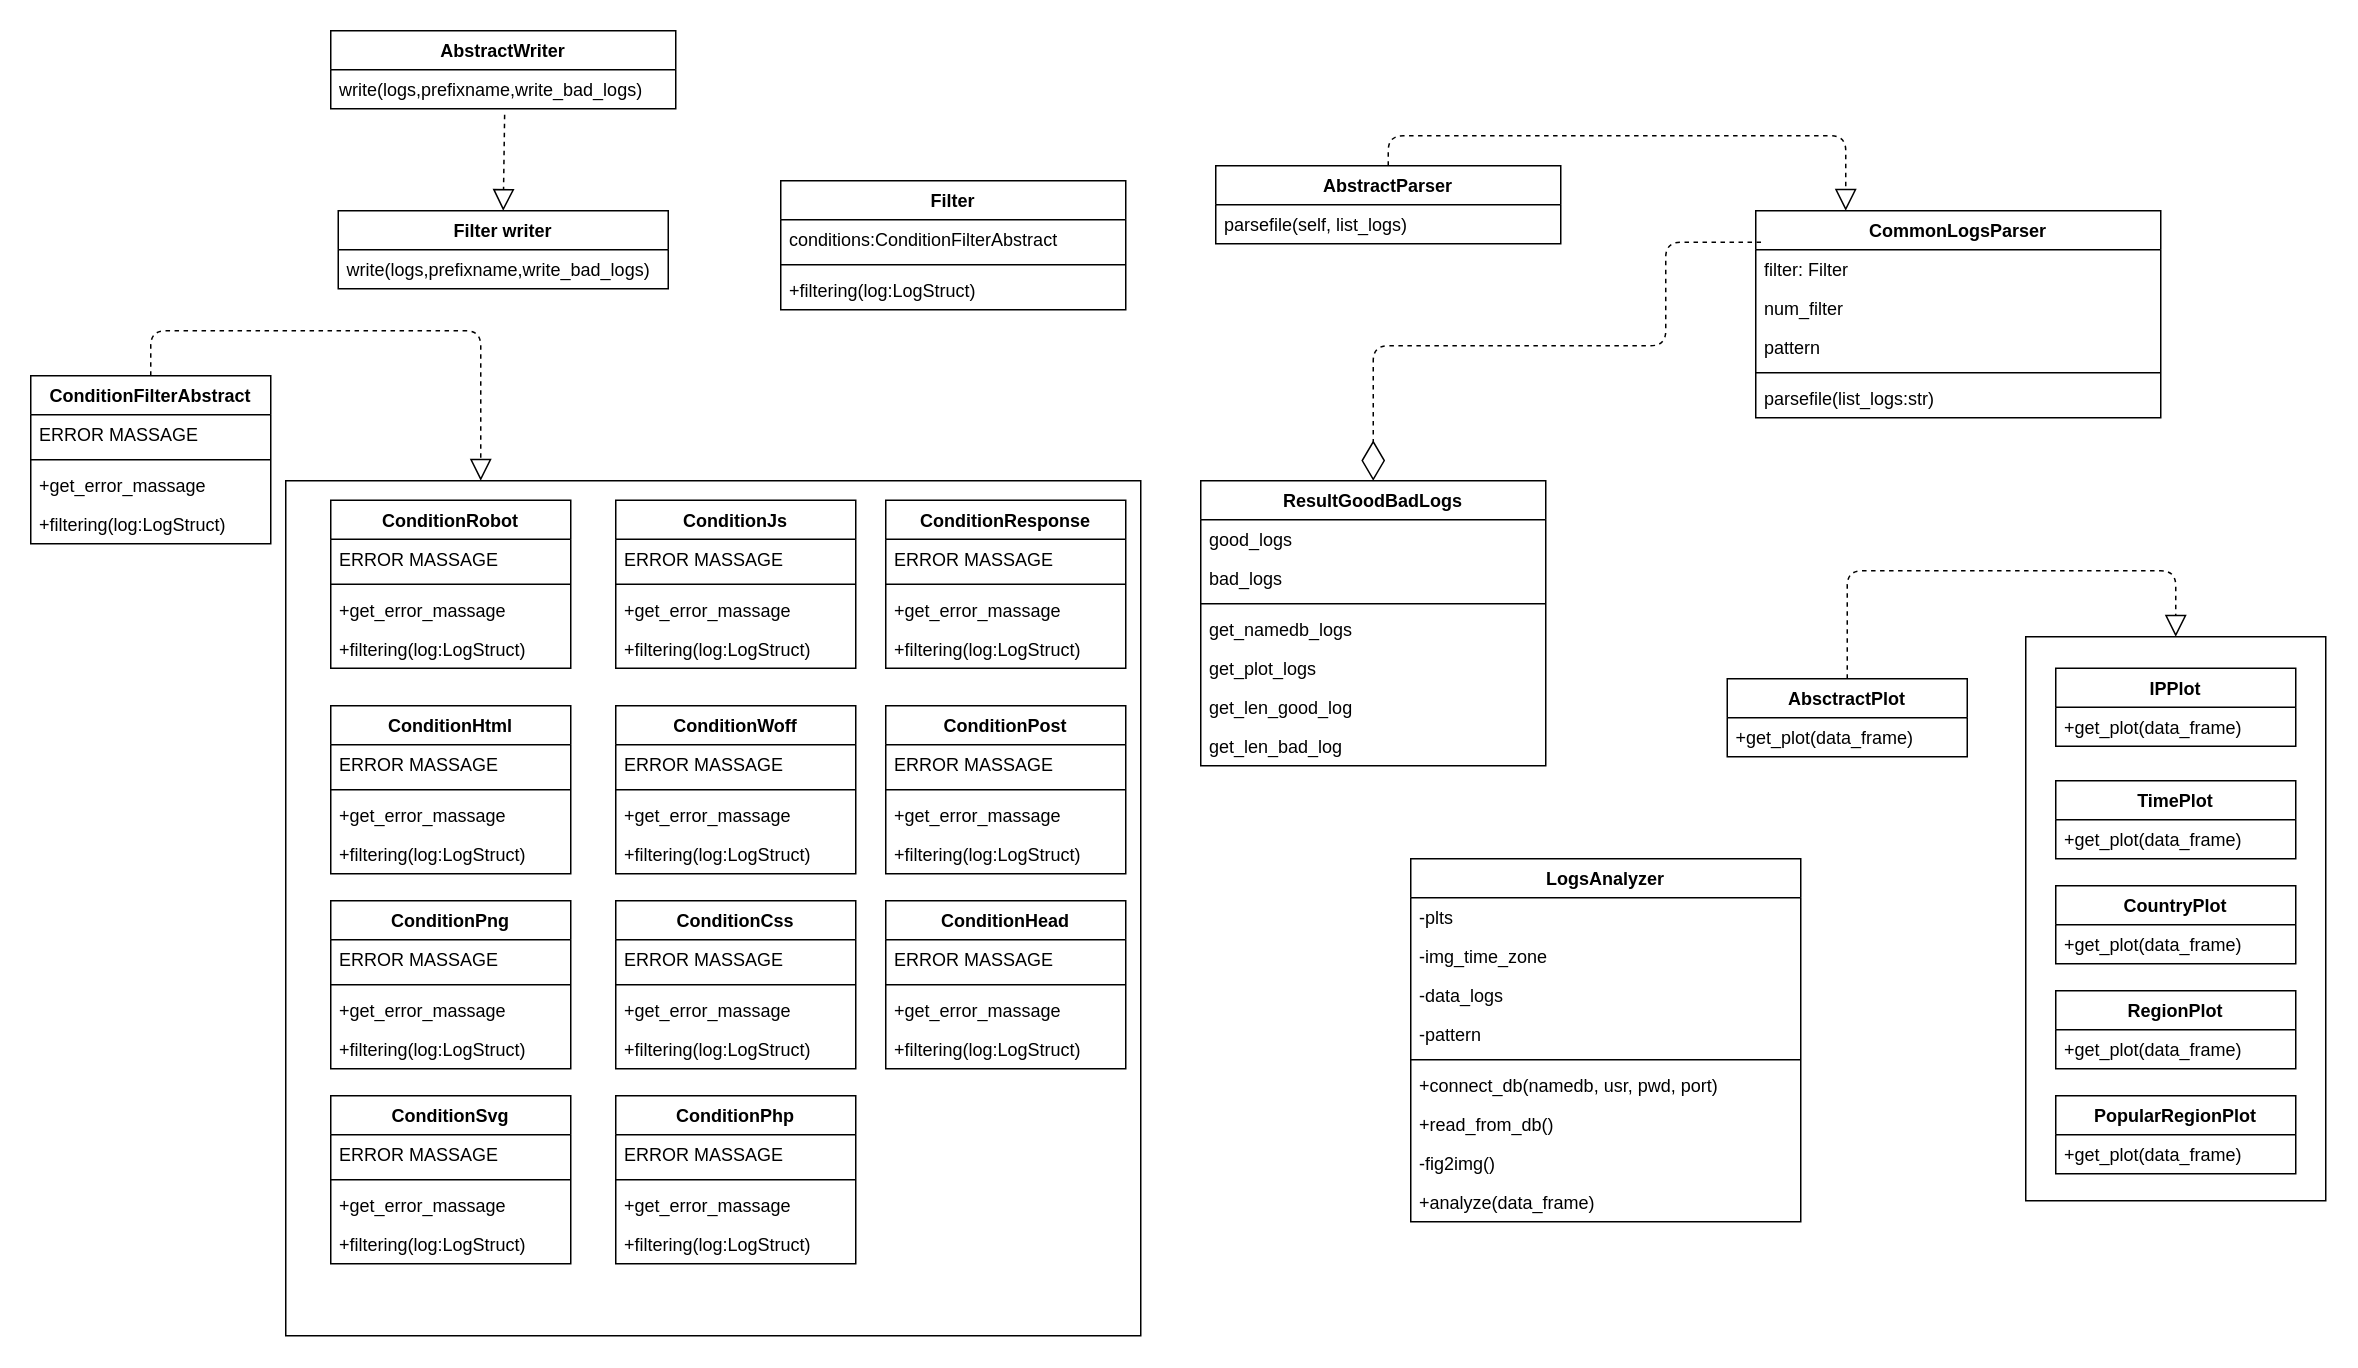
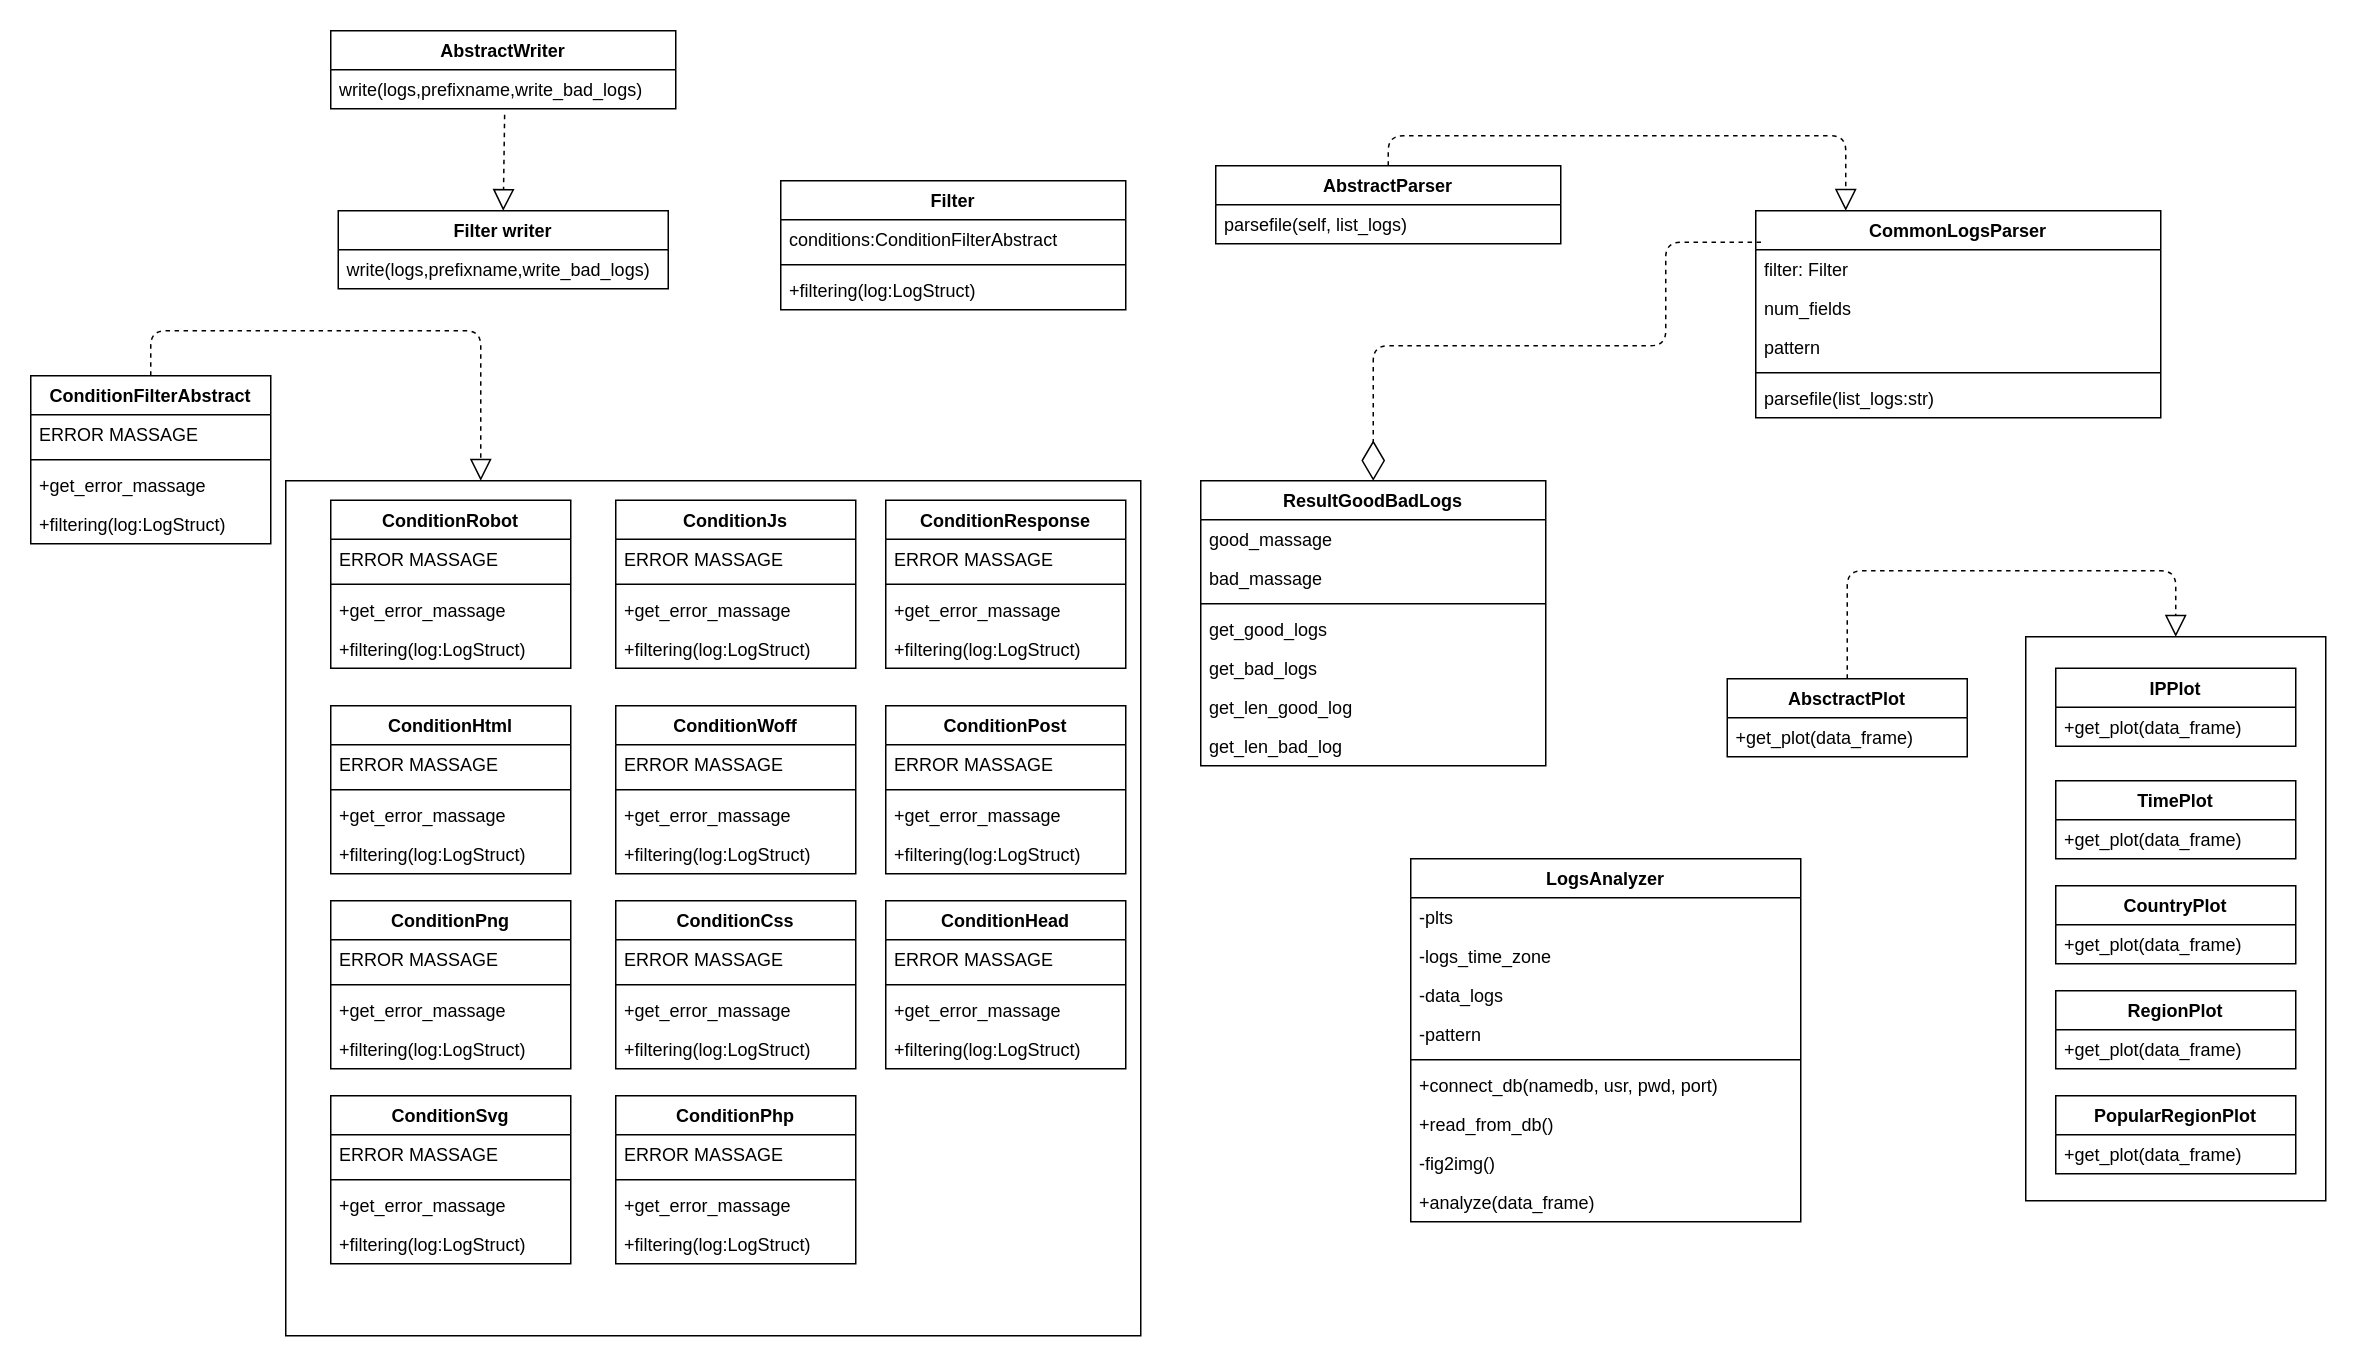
(1810, 309) -> (1810, 309)
(1252, 540) -> (1269, 540)
(1247, 579) -> (1264, 579)
(1282, 630) -> (1272, 630)
(1270, 669) -> (1267, 669)
(1485, 957) -> (1490, 957)
